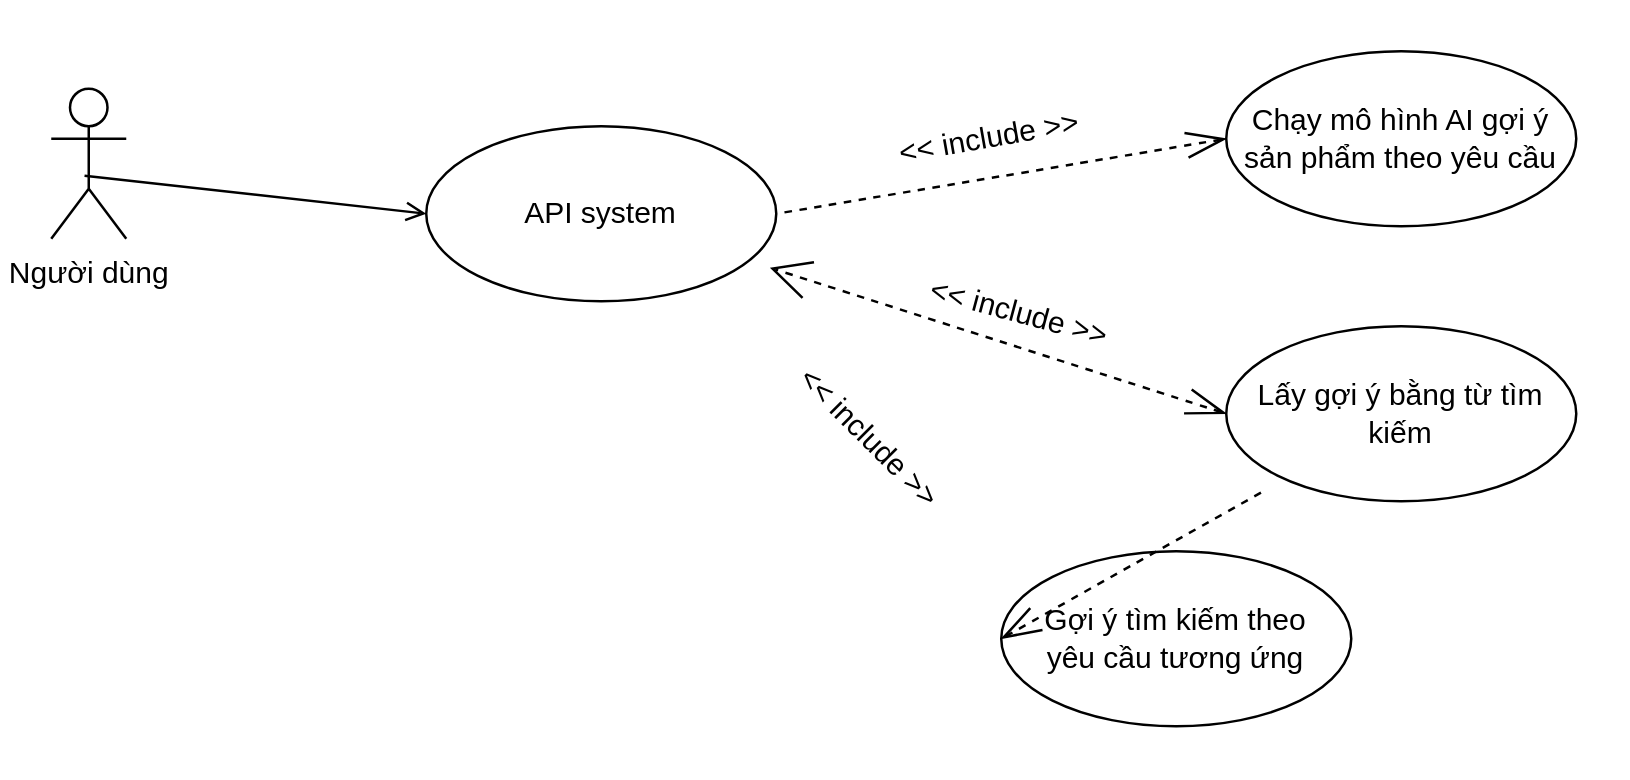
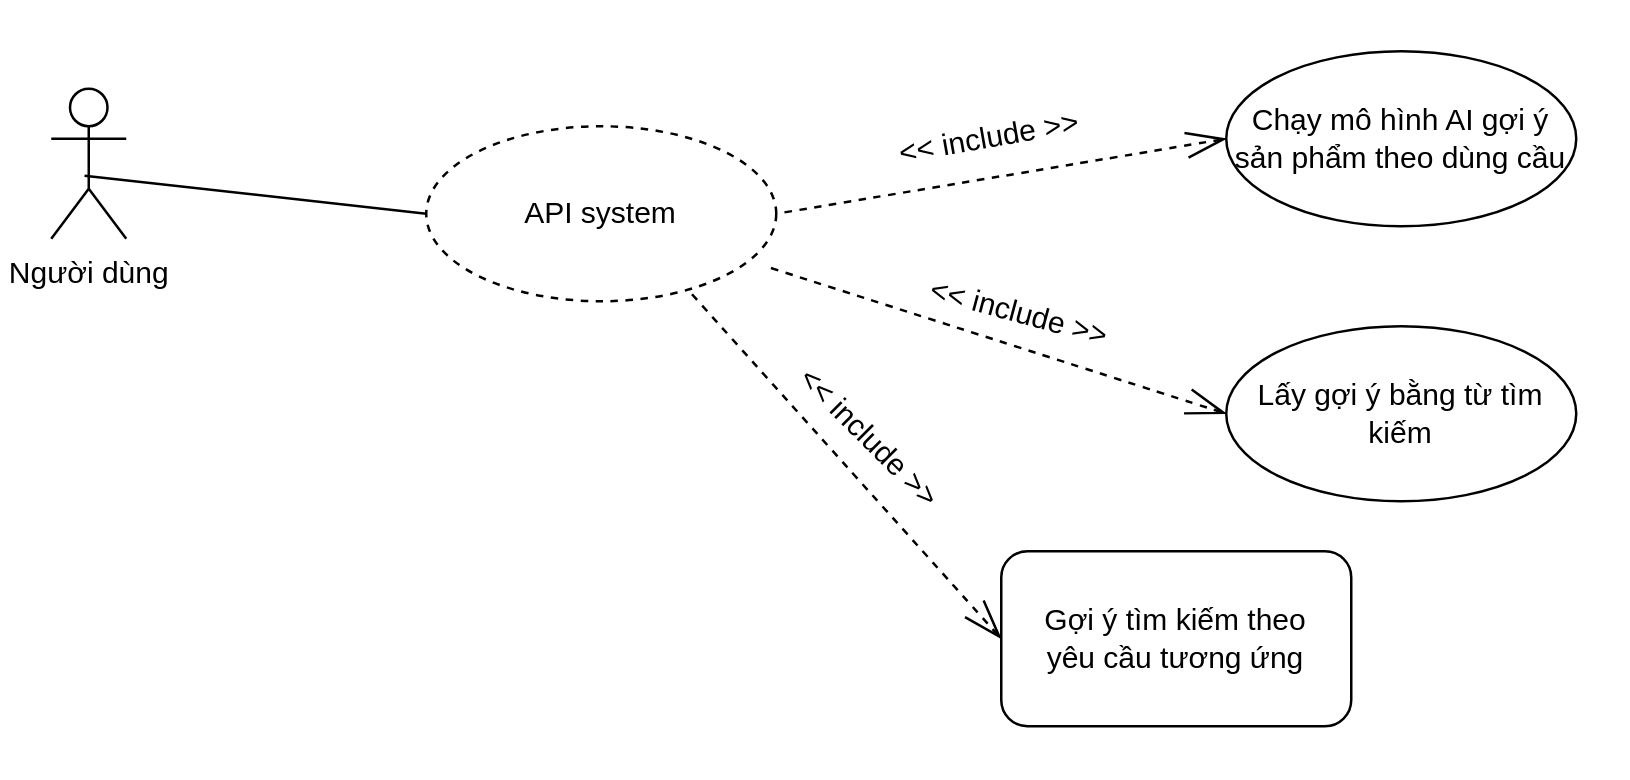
(1401, 139) -> (1401, 139)
(418, 213) -> (419, 213)
(601, 214) -> (601, 214)
(778, 270) -> (776, 270)
(1135, 563) -> (843, 462)
(1176, 639) -> (1176, 639)
